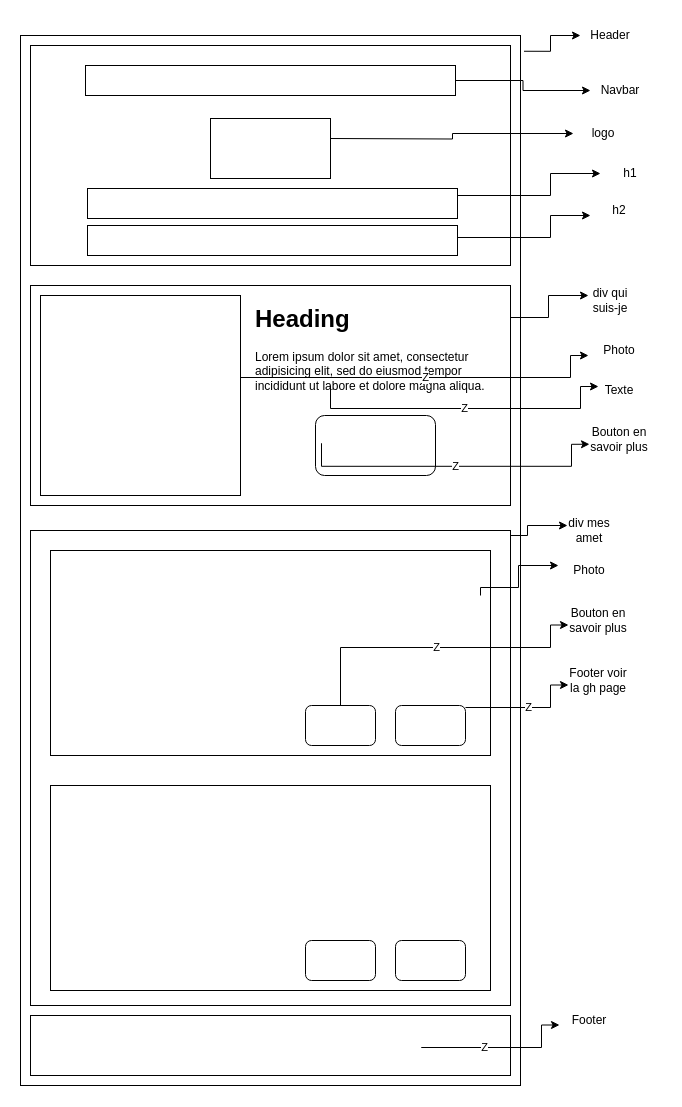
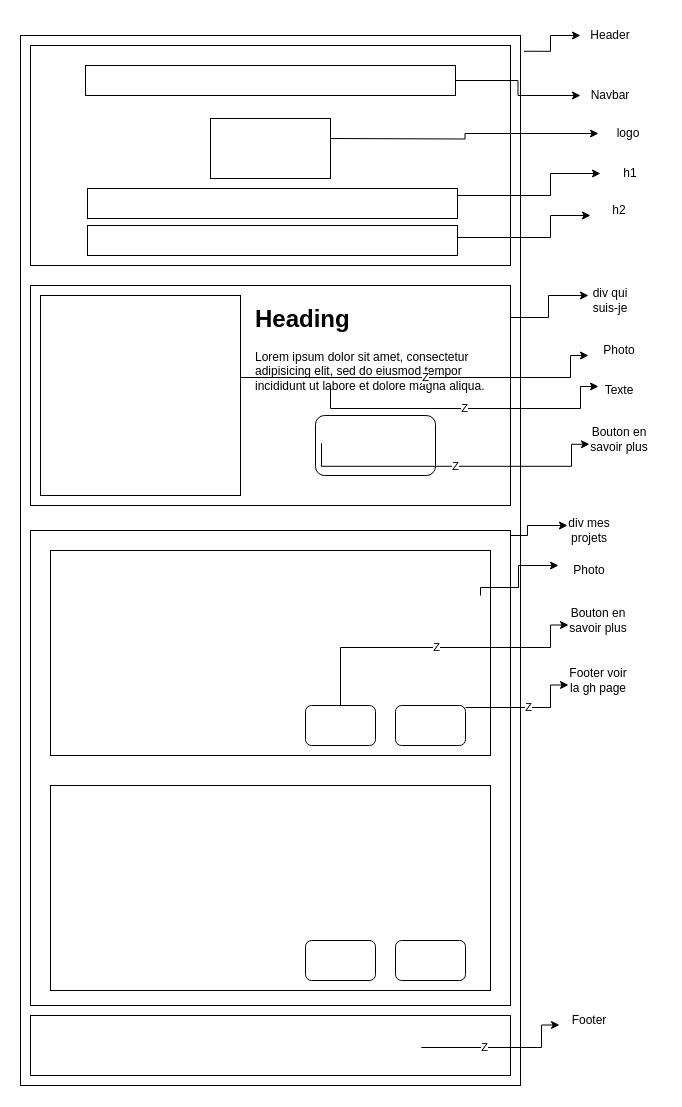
(621, 91) -> (611, 96)
(604, 134) -> (629, 134)
(590, 531) -> (590, 531)
